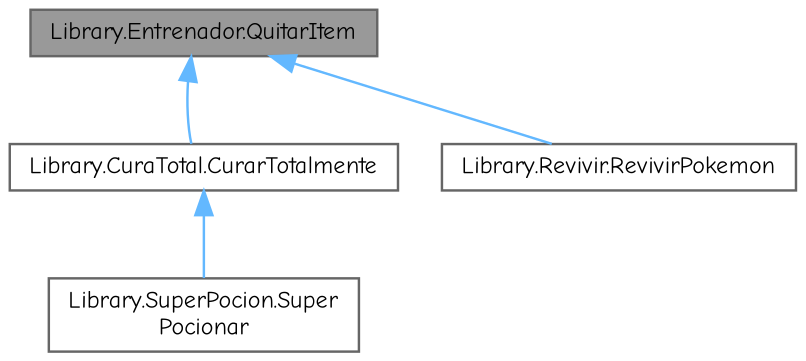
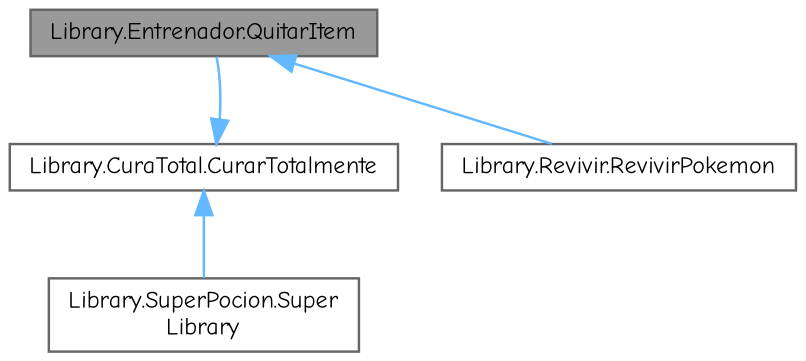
(188, 113) -> (220, 88)
(204, 315) -> (204, 315)
